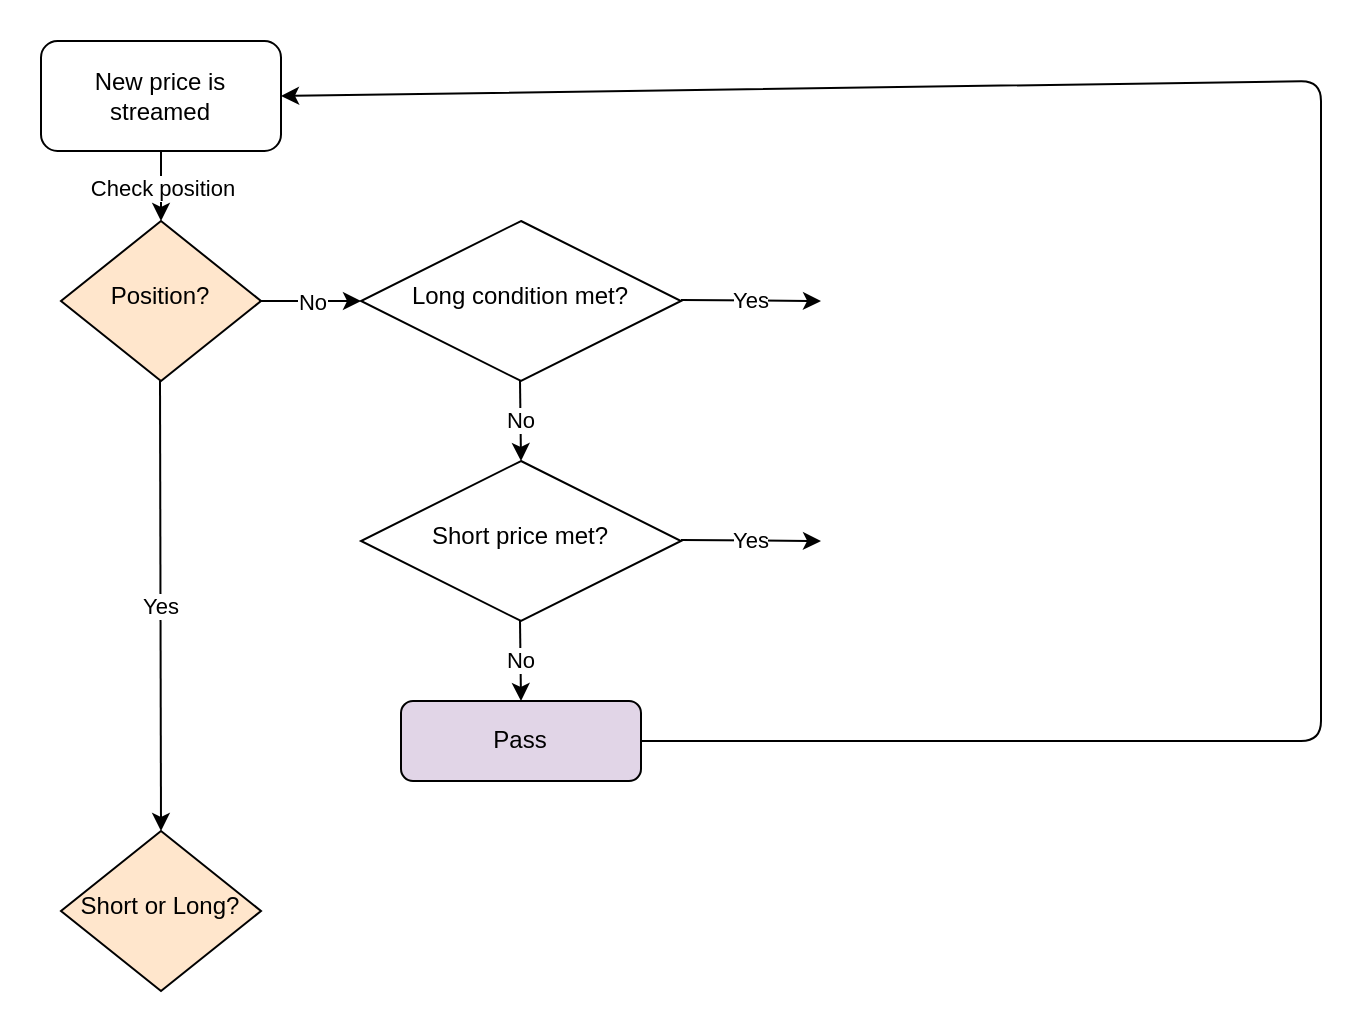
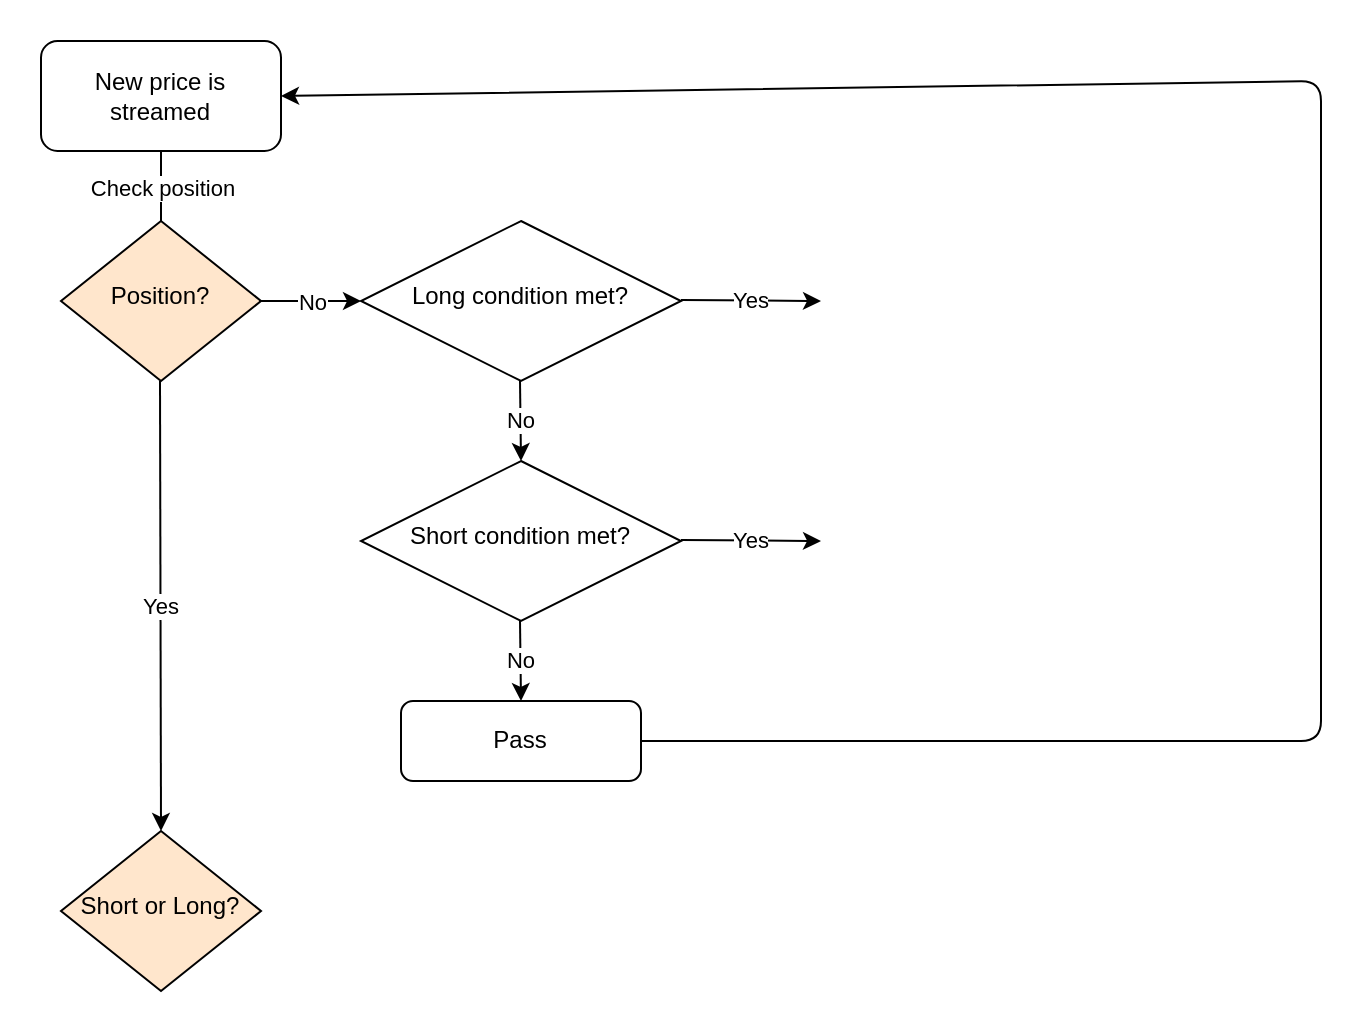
(161, 206) -> (161, 211)
(521, 537) -> (521, 537)
(521, 741) -> (521, 741)
